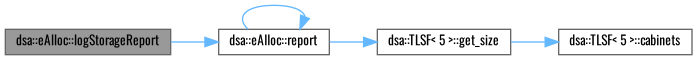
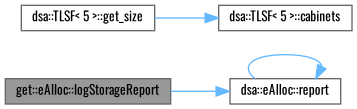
(88, 42) -> (88, 91)
(347, 42) -> none
